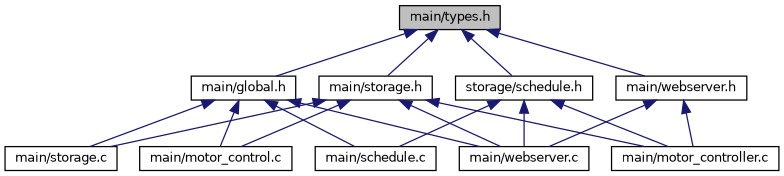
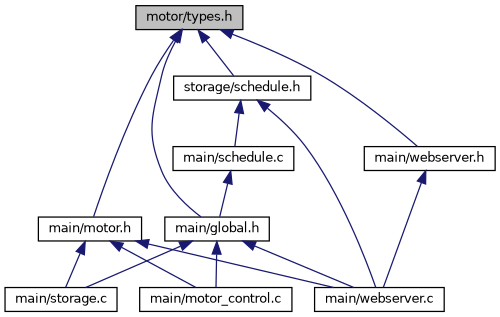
(450, 18) -> (189, 18)
(376, 88) -> (90, 229)
(315, 126) -> (224, 200)
(695, 159) -> none
